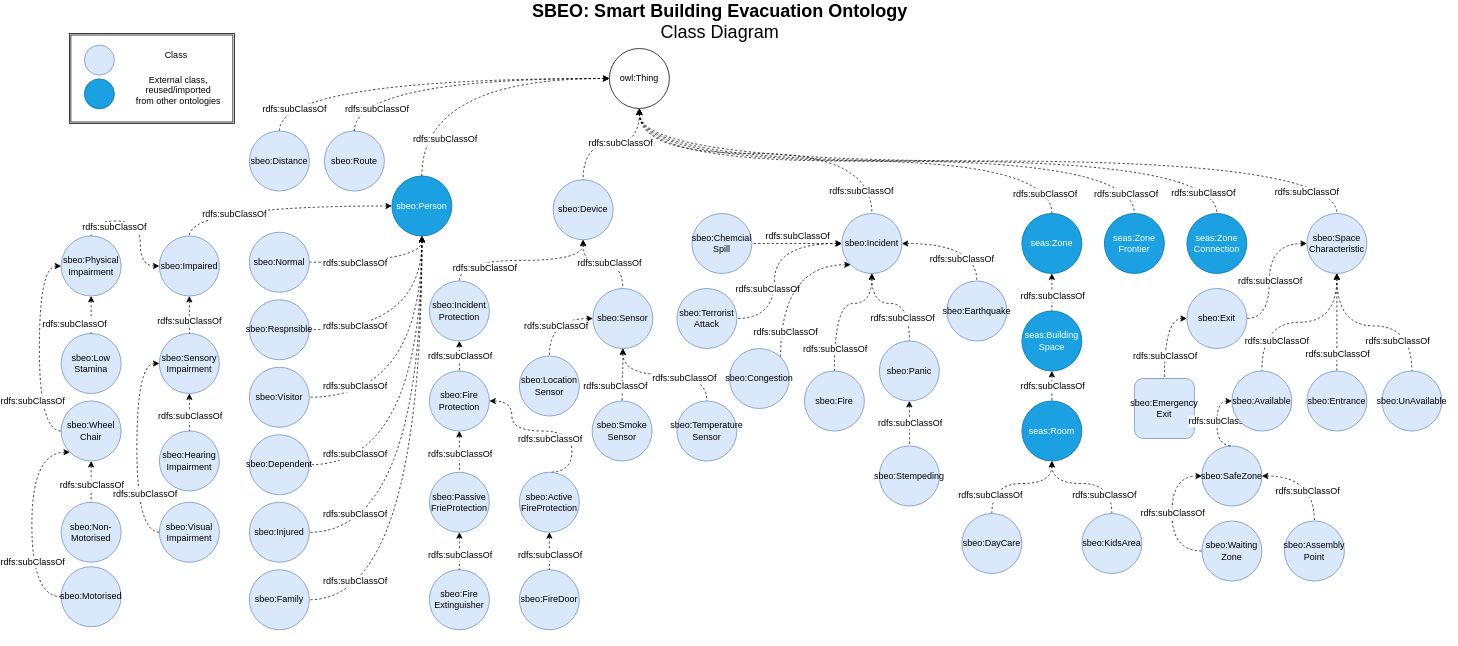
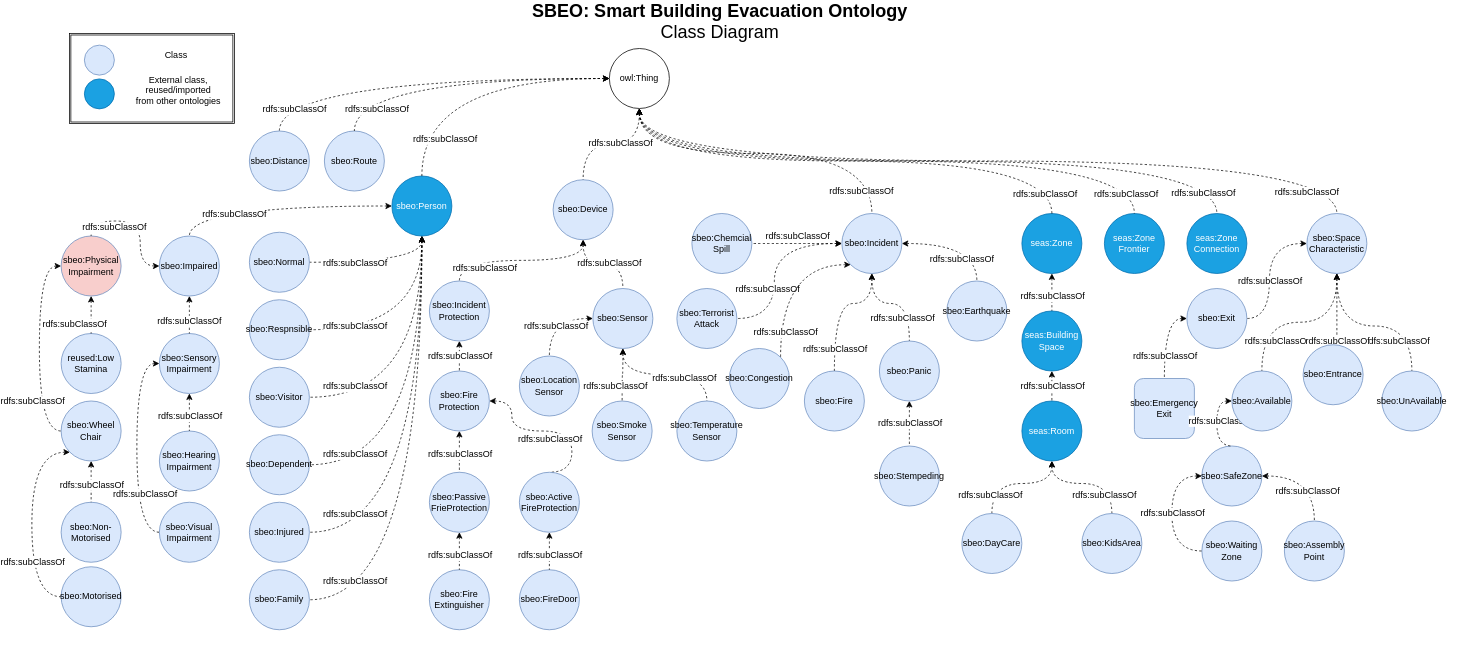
(91, 266) -> (91, 266)
(91, 363) -> (91, 363)
(1337, 401) -> (1333, 375)
